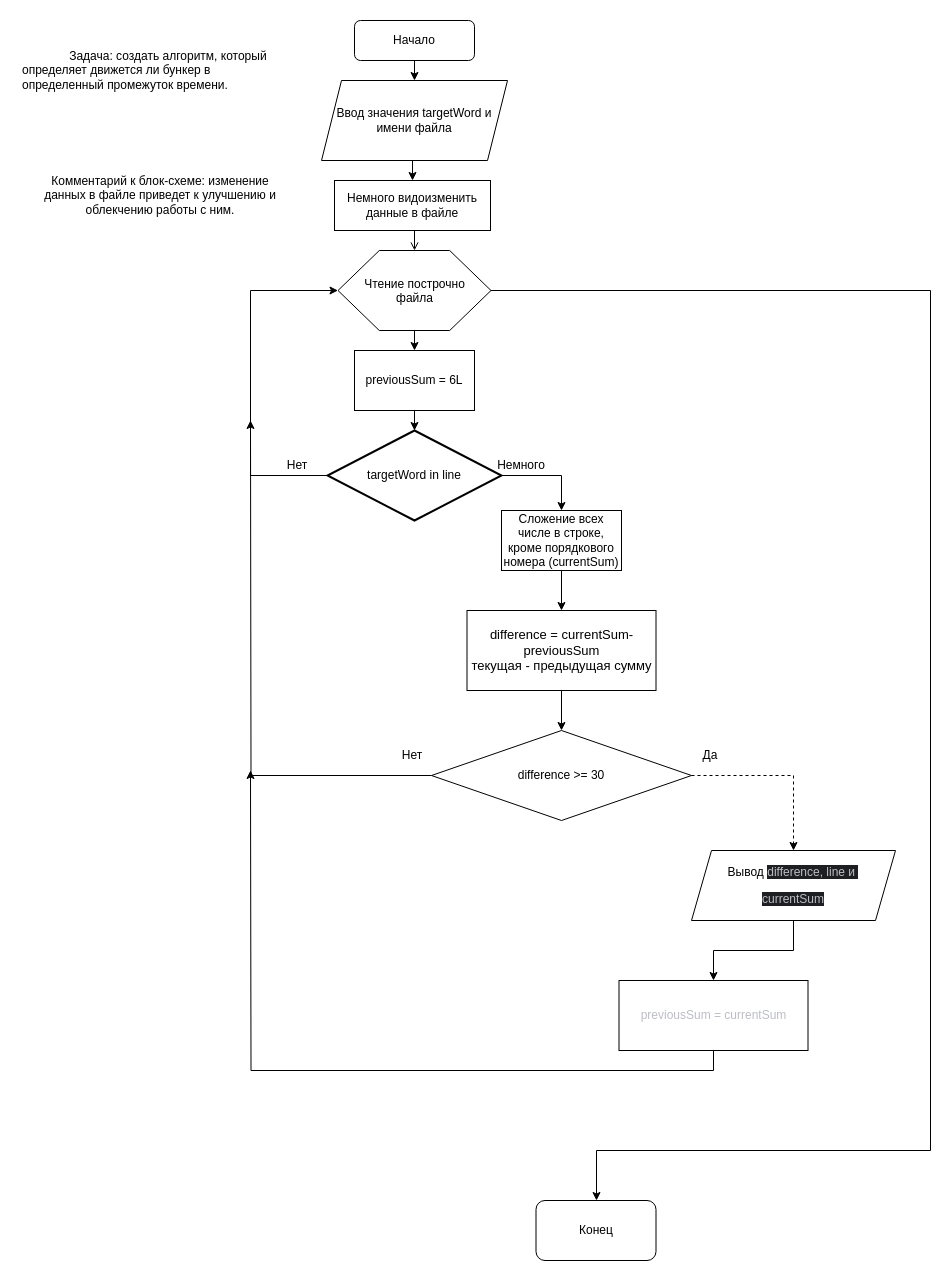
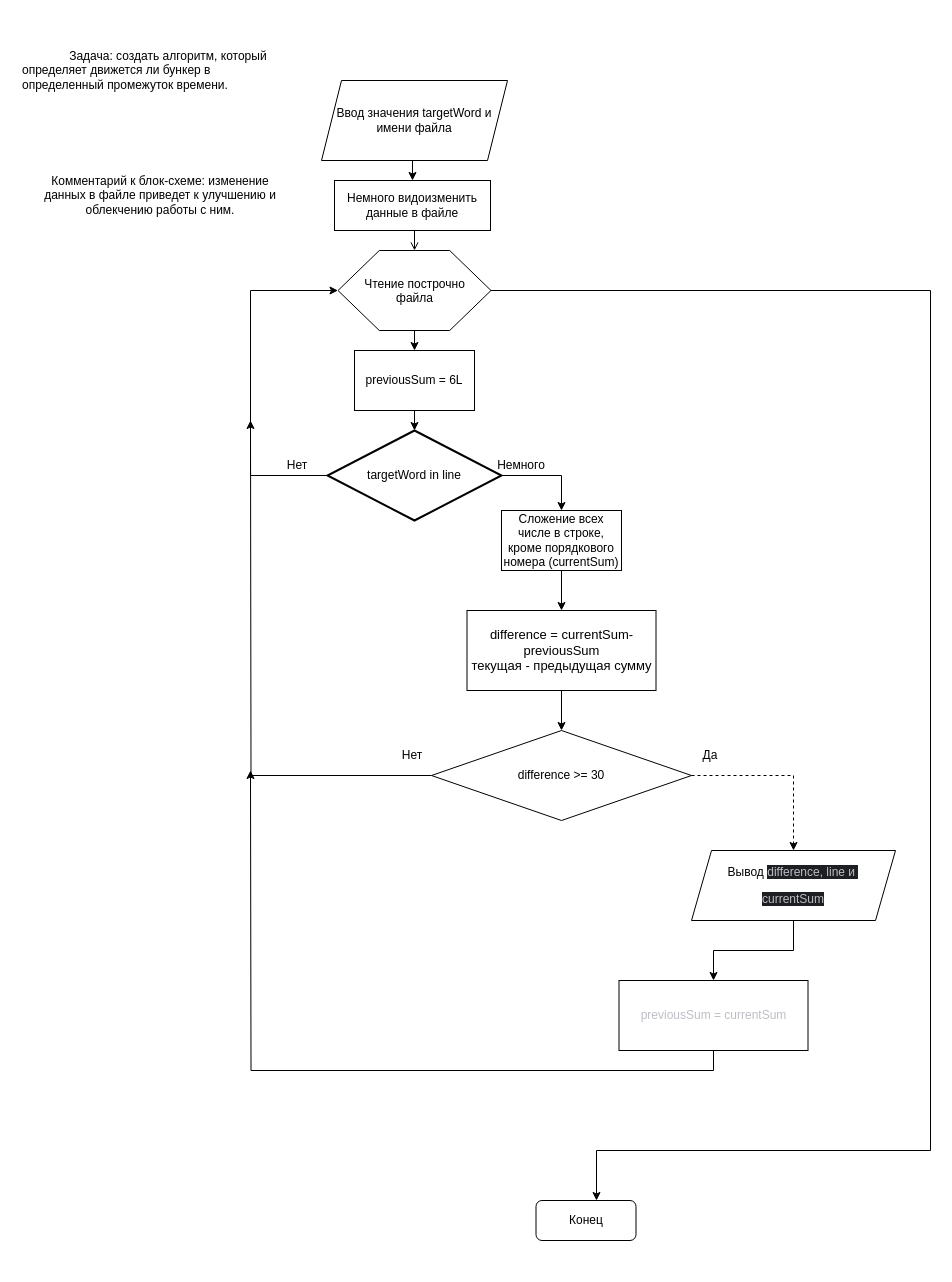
(415, 41) -> none
(415, 67) -> none
(596, 1231) -> (586, 1221)
